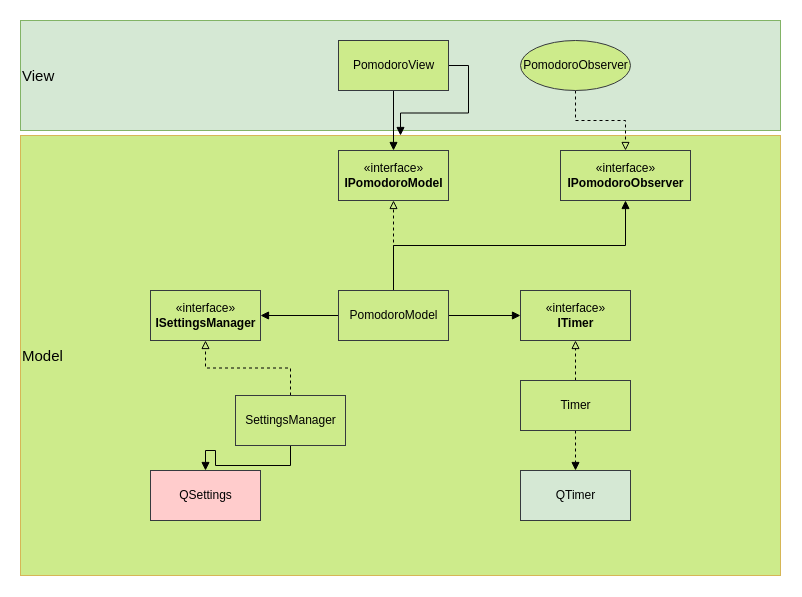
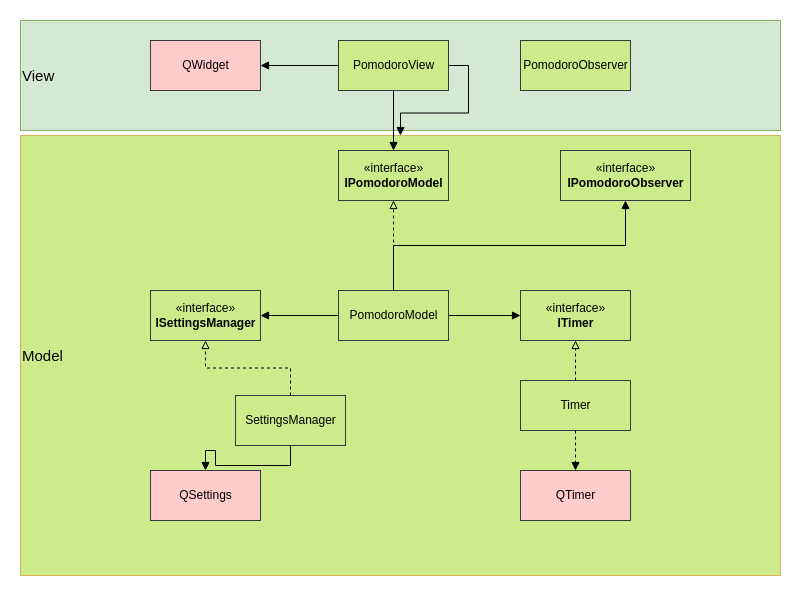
none -> (206, 66)
none -> (304, 66)
(576, 66) -> (576, 66)
(596, 121) -> none
(576, 496) -> (576, 496)
